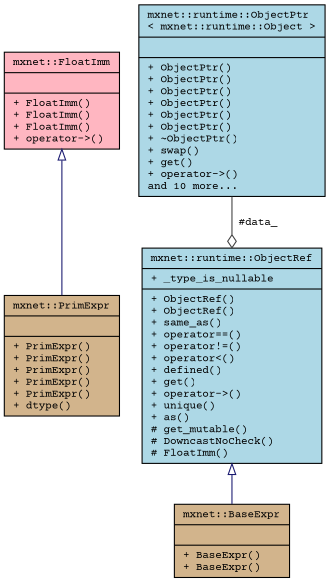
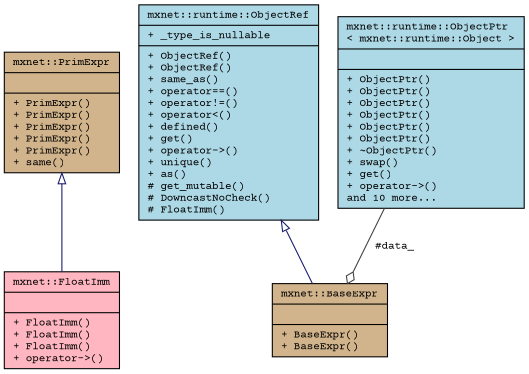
(232, 216) -> (369, 240)
(62, 228) -> (62, 228)
(43, 405) -> (39, 162)
